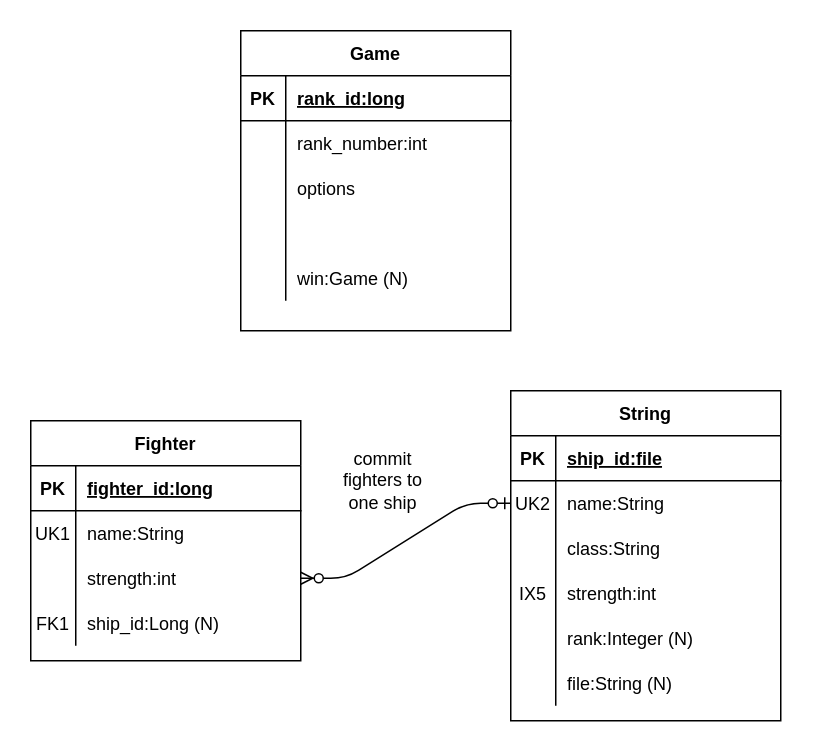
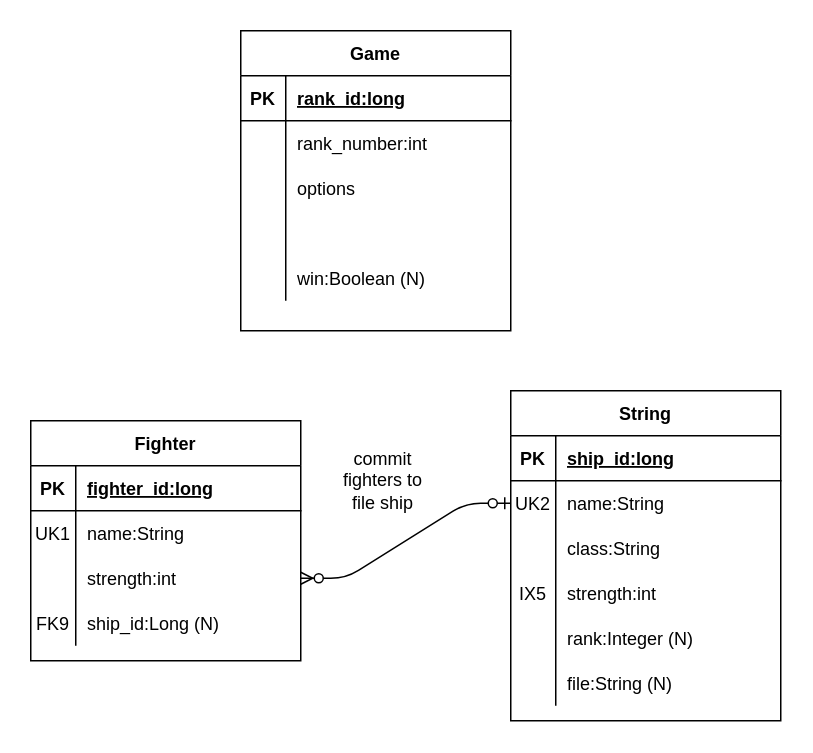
(350, 279) -> (363, 279)
(616, 459) -> (618, 459)
(383, 481) -> (383, 481)
(53, 624) -> (53, 624)
